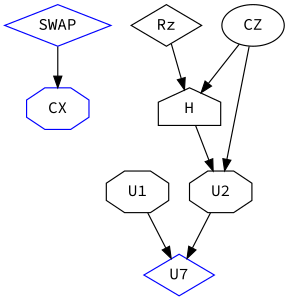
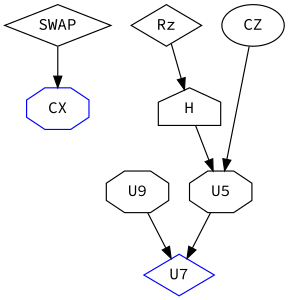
(58, 25) -> (58, 25)
(224, 64) -> none
(138, 192) -> (138, 192)
(221, 192) -> (221, 192)
